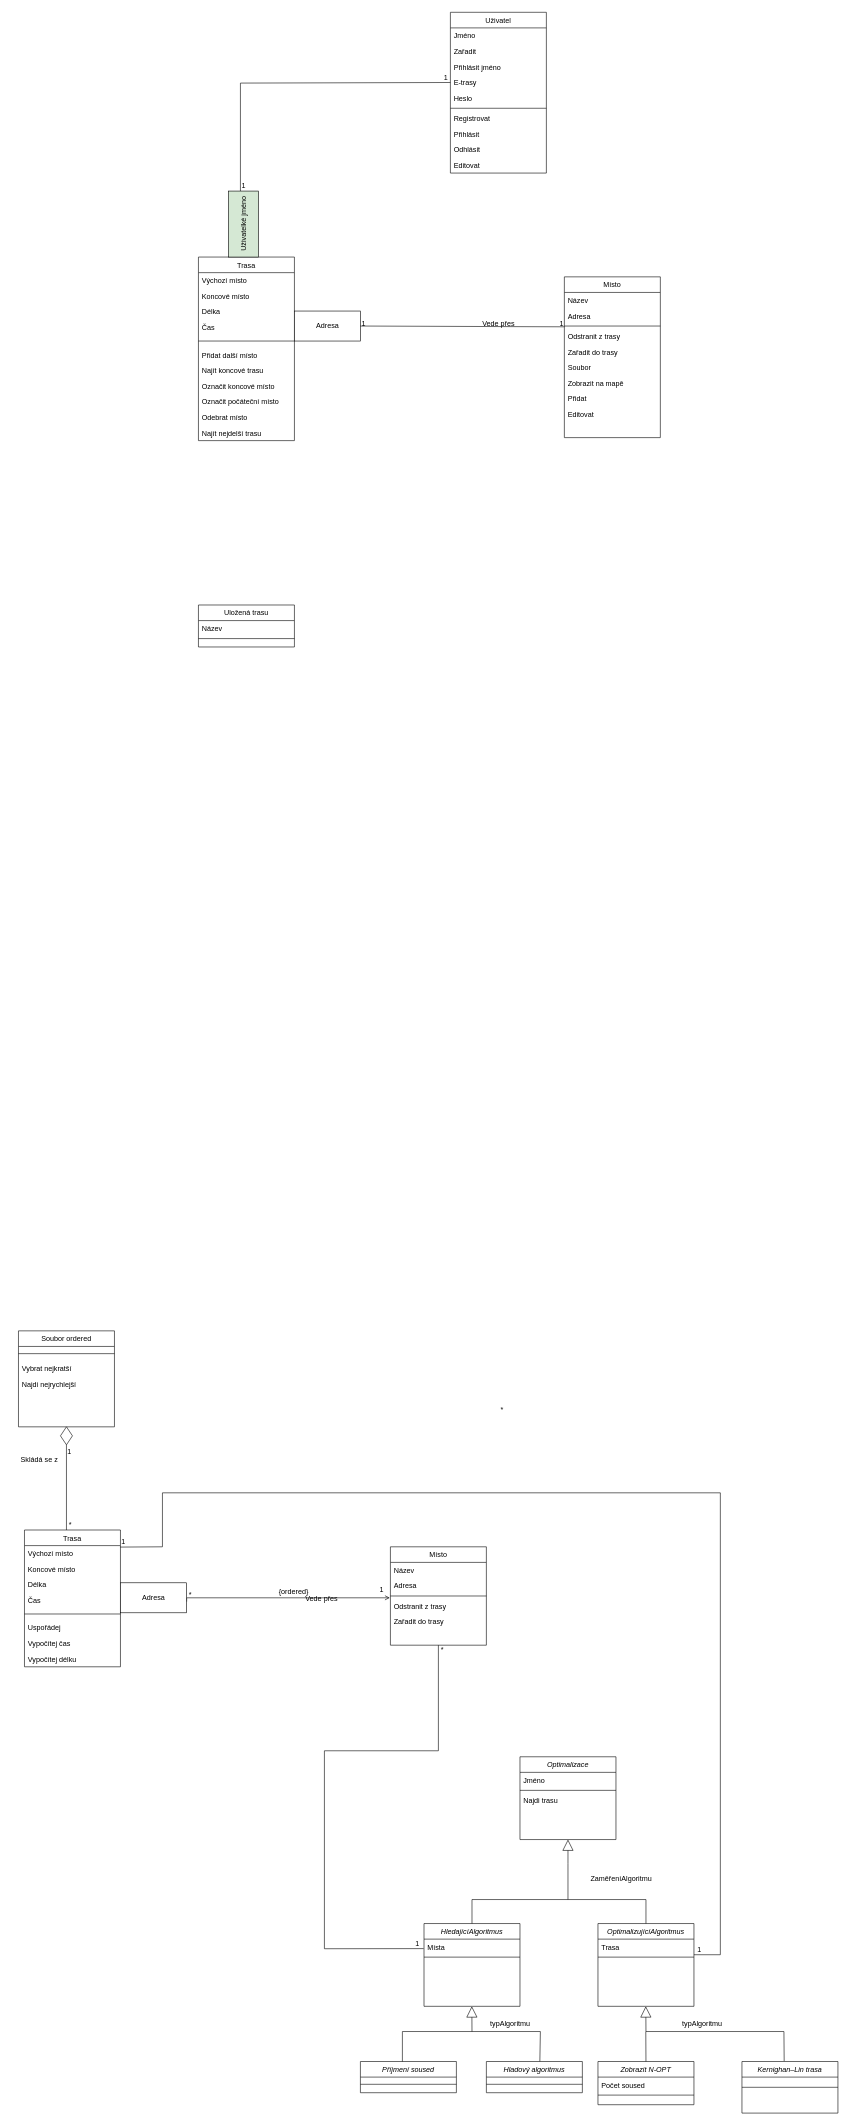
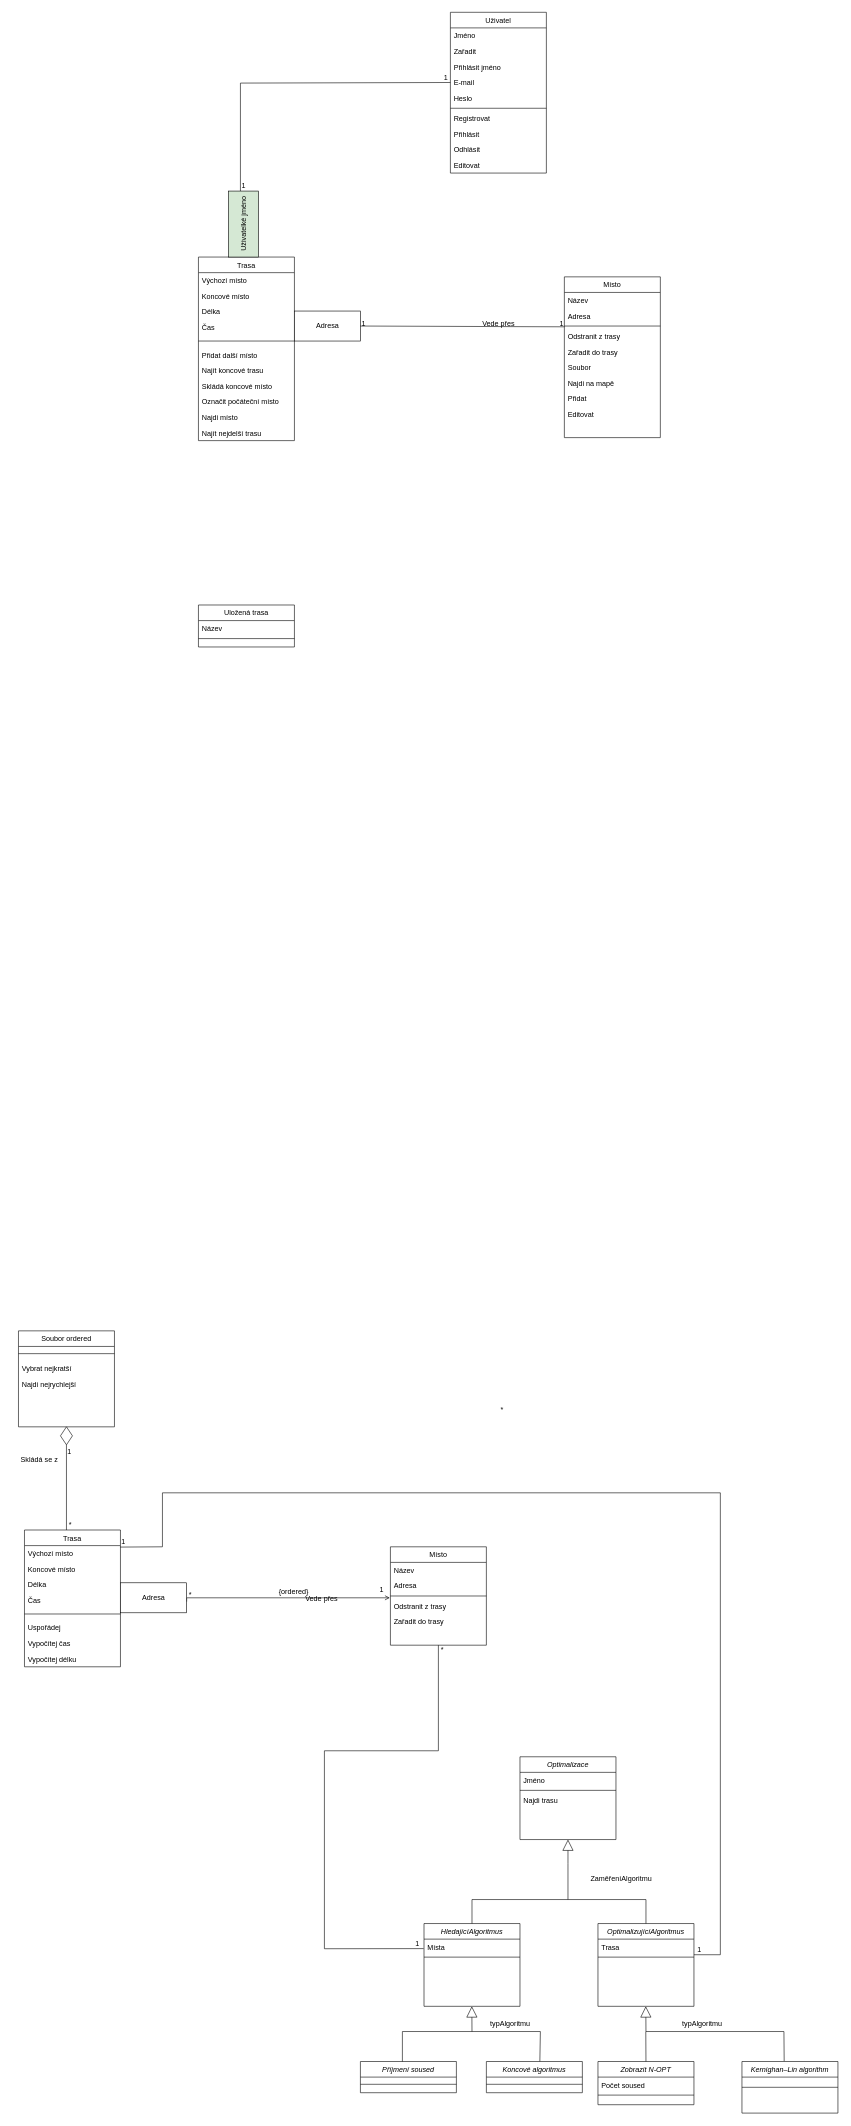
(468, 83) -> (464, 83)
(597, 383) -> (591, 383)
(241, 386) -> (239, 386)
(227, 418) -> (222, 418)
(246, 613) -> (246, 613)
(534, 2070) -> (534, 2070)
(790, 2070) -> (790, 2070)
